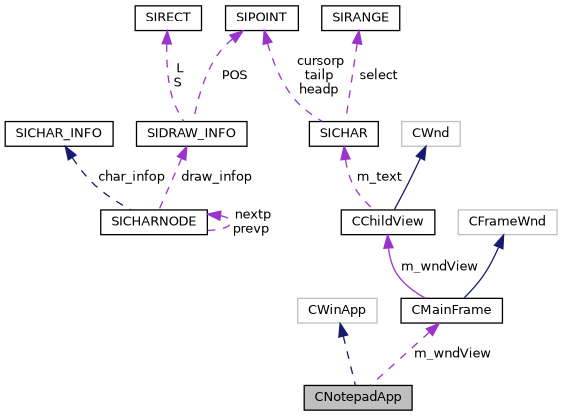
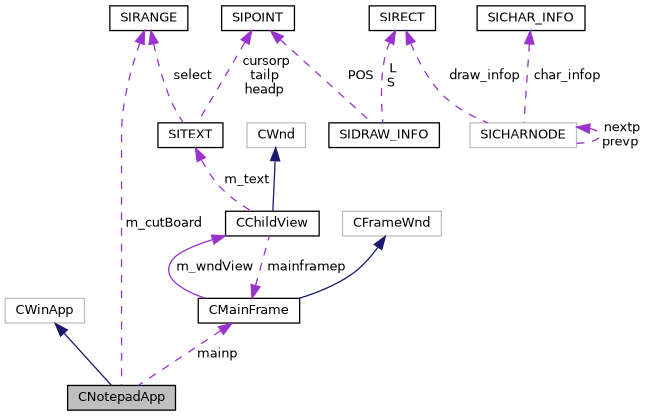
(344, 134) -> (190, 135)
(170, 184) -> (440, 92)
(98, 188) -> (527, 83)
none -> (122, 213)
(154, 222) -> (523, 135)
none -> (262, 261)
(451, 354) -> (215, 354)
(349, 361) -> (88, 359)
